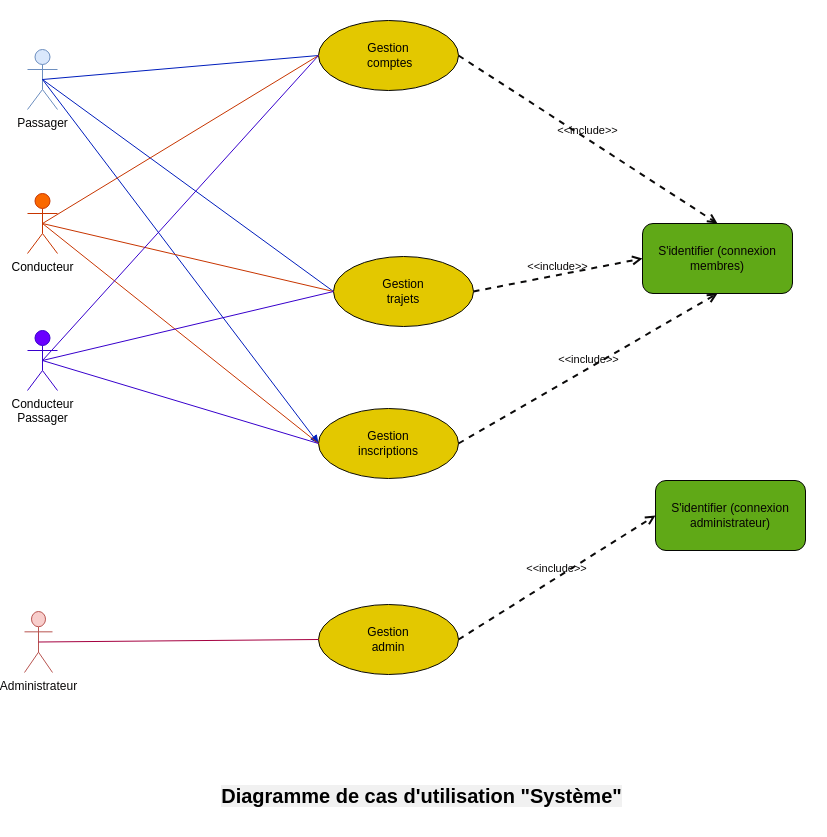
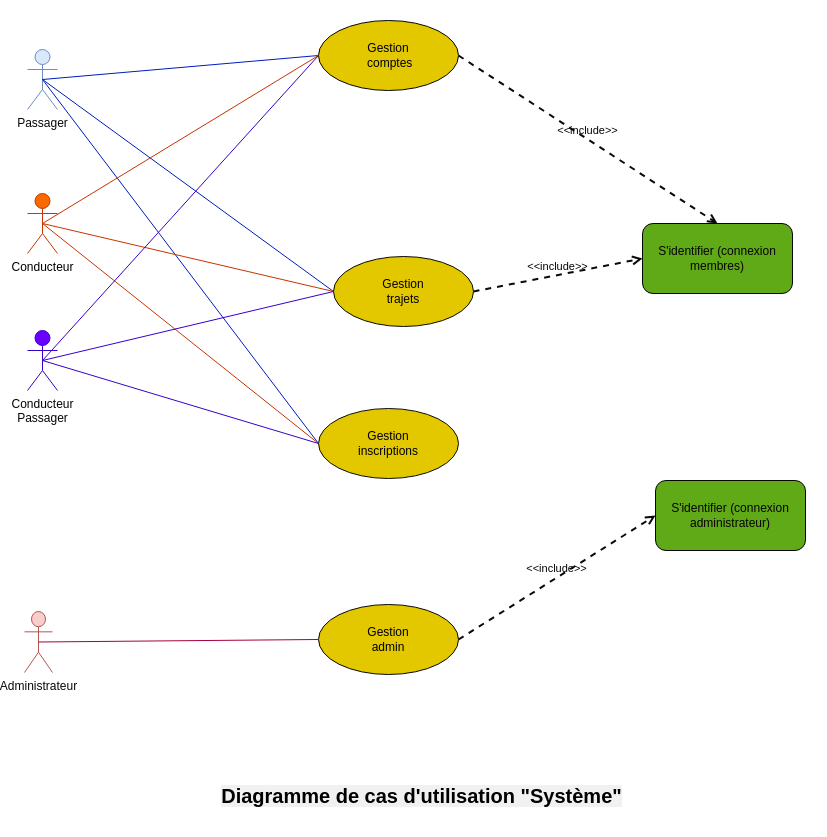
(586, 370) -> none
(312, 435) -> (312, 436)
